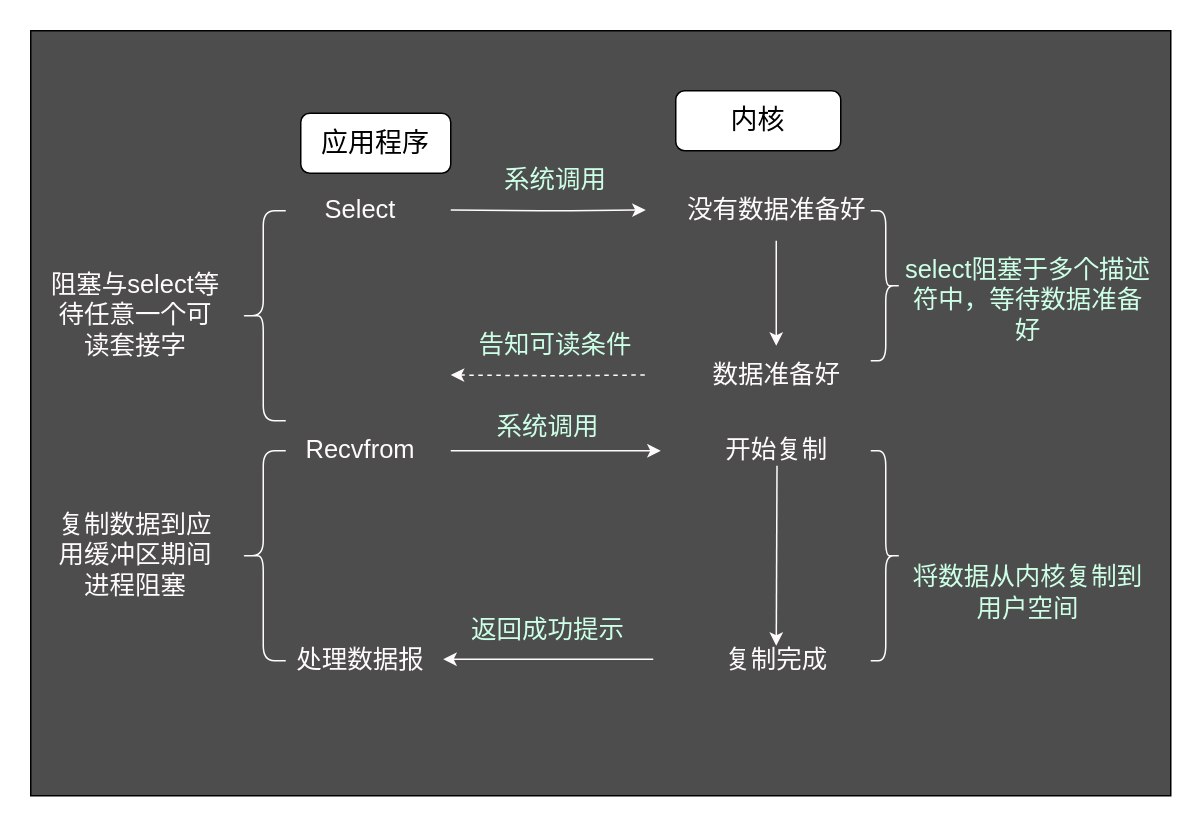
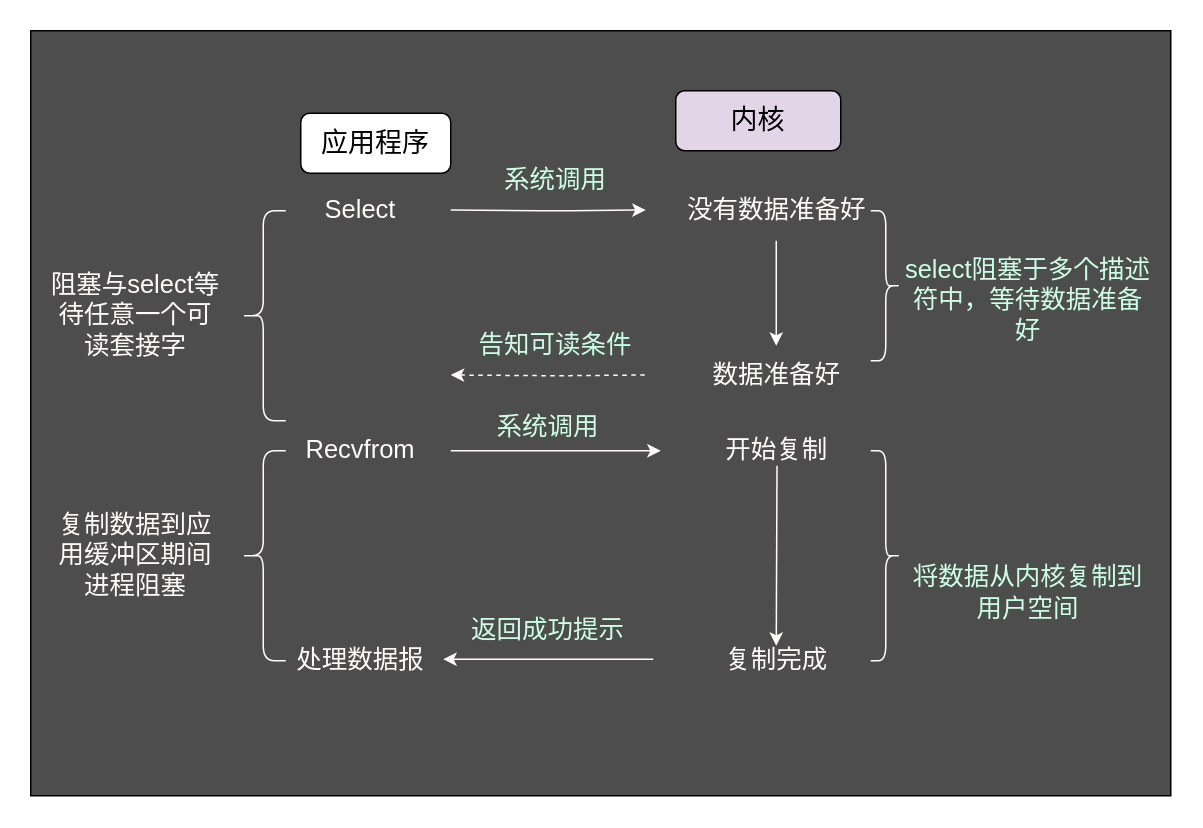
(758, 121) -> (758, 121)
